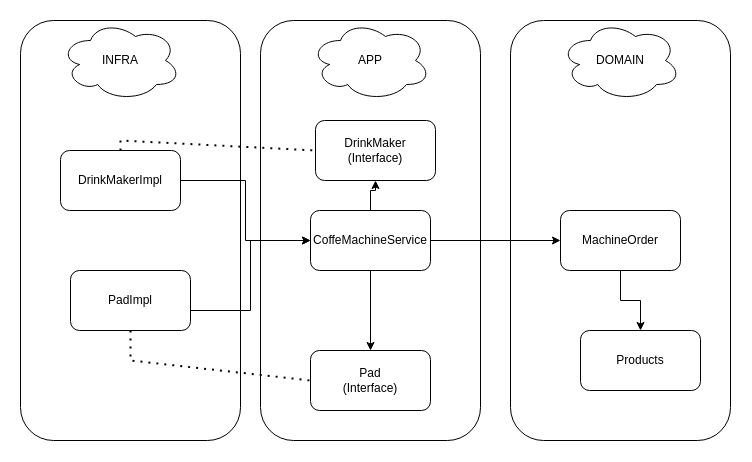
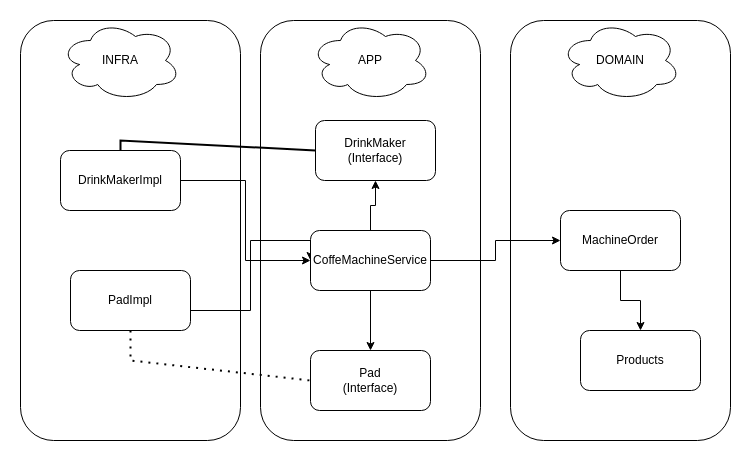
(214, 145) -> (214, 145)
(371, 241) -> (371, 261)
